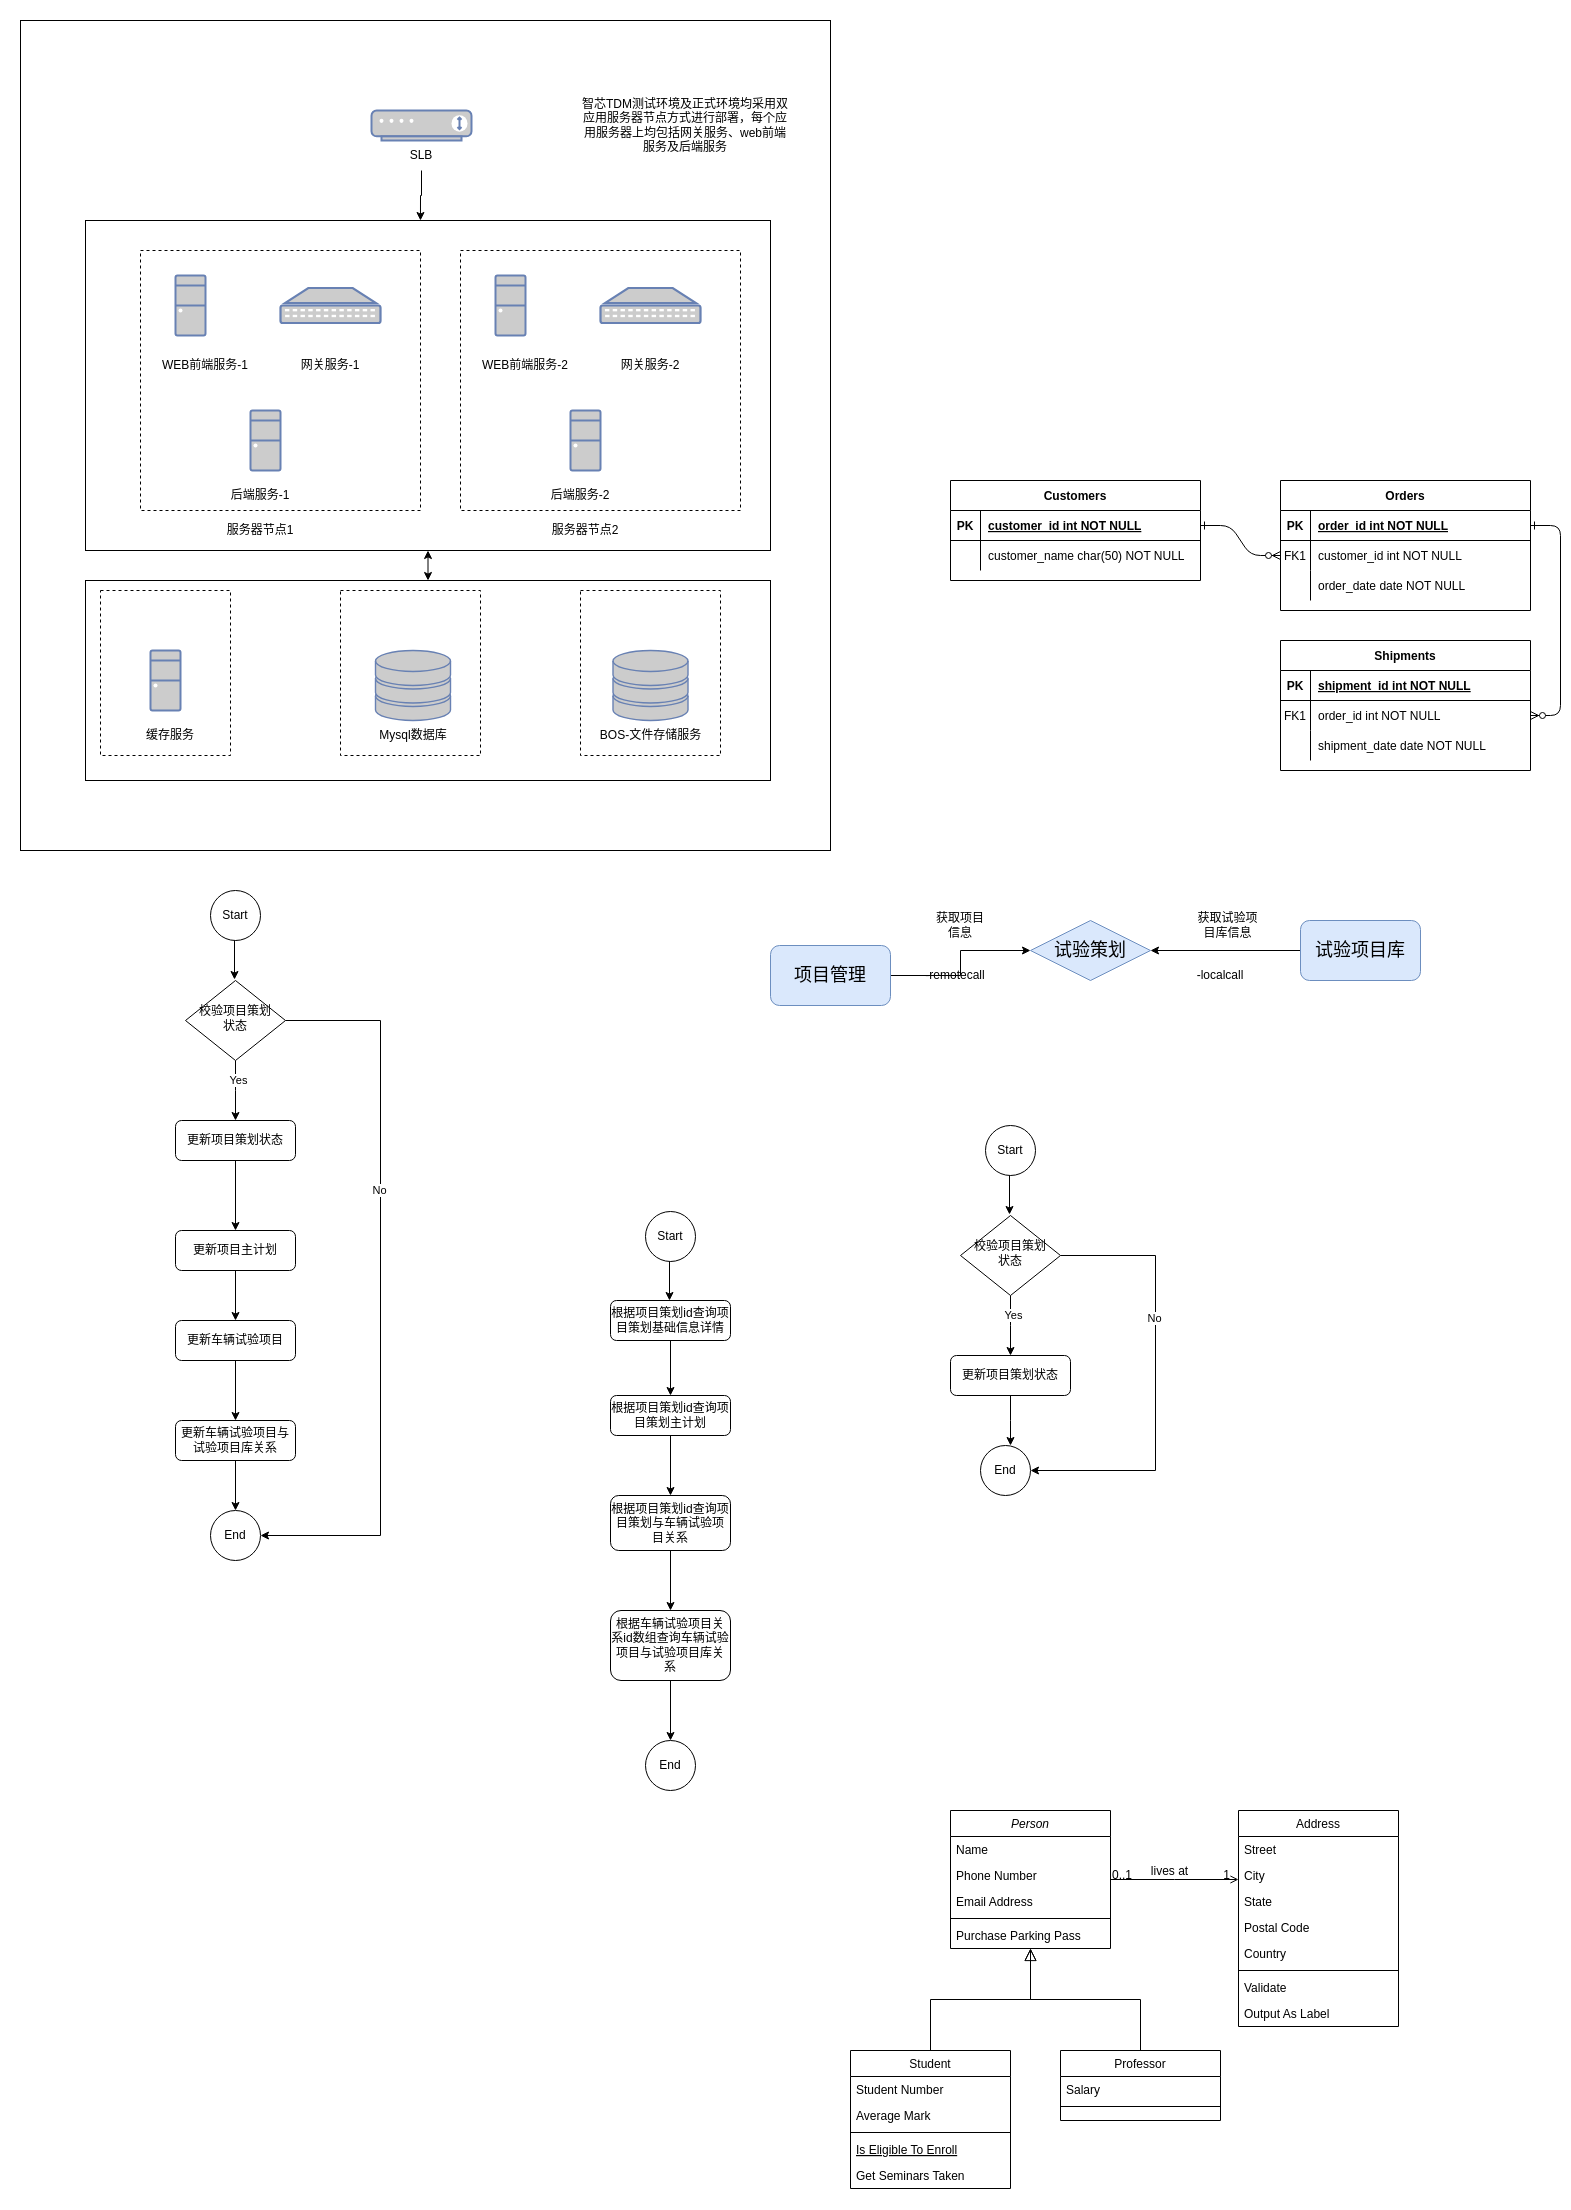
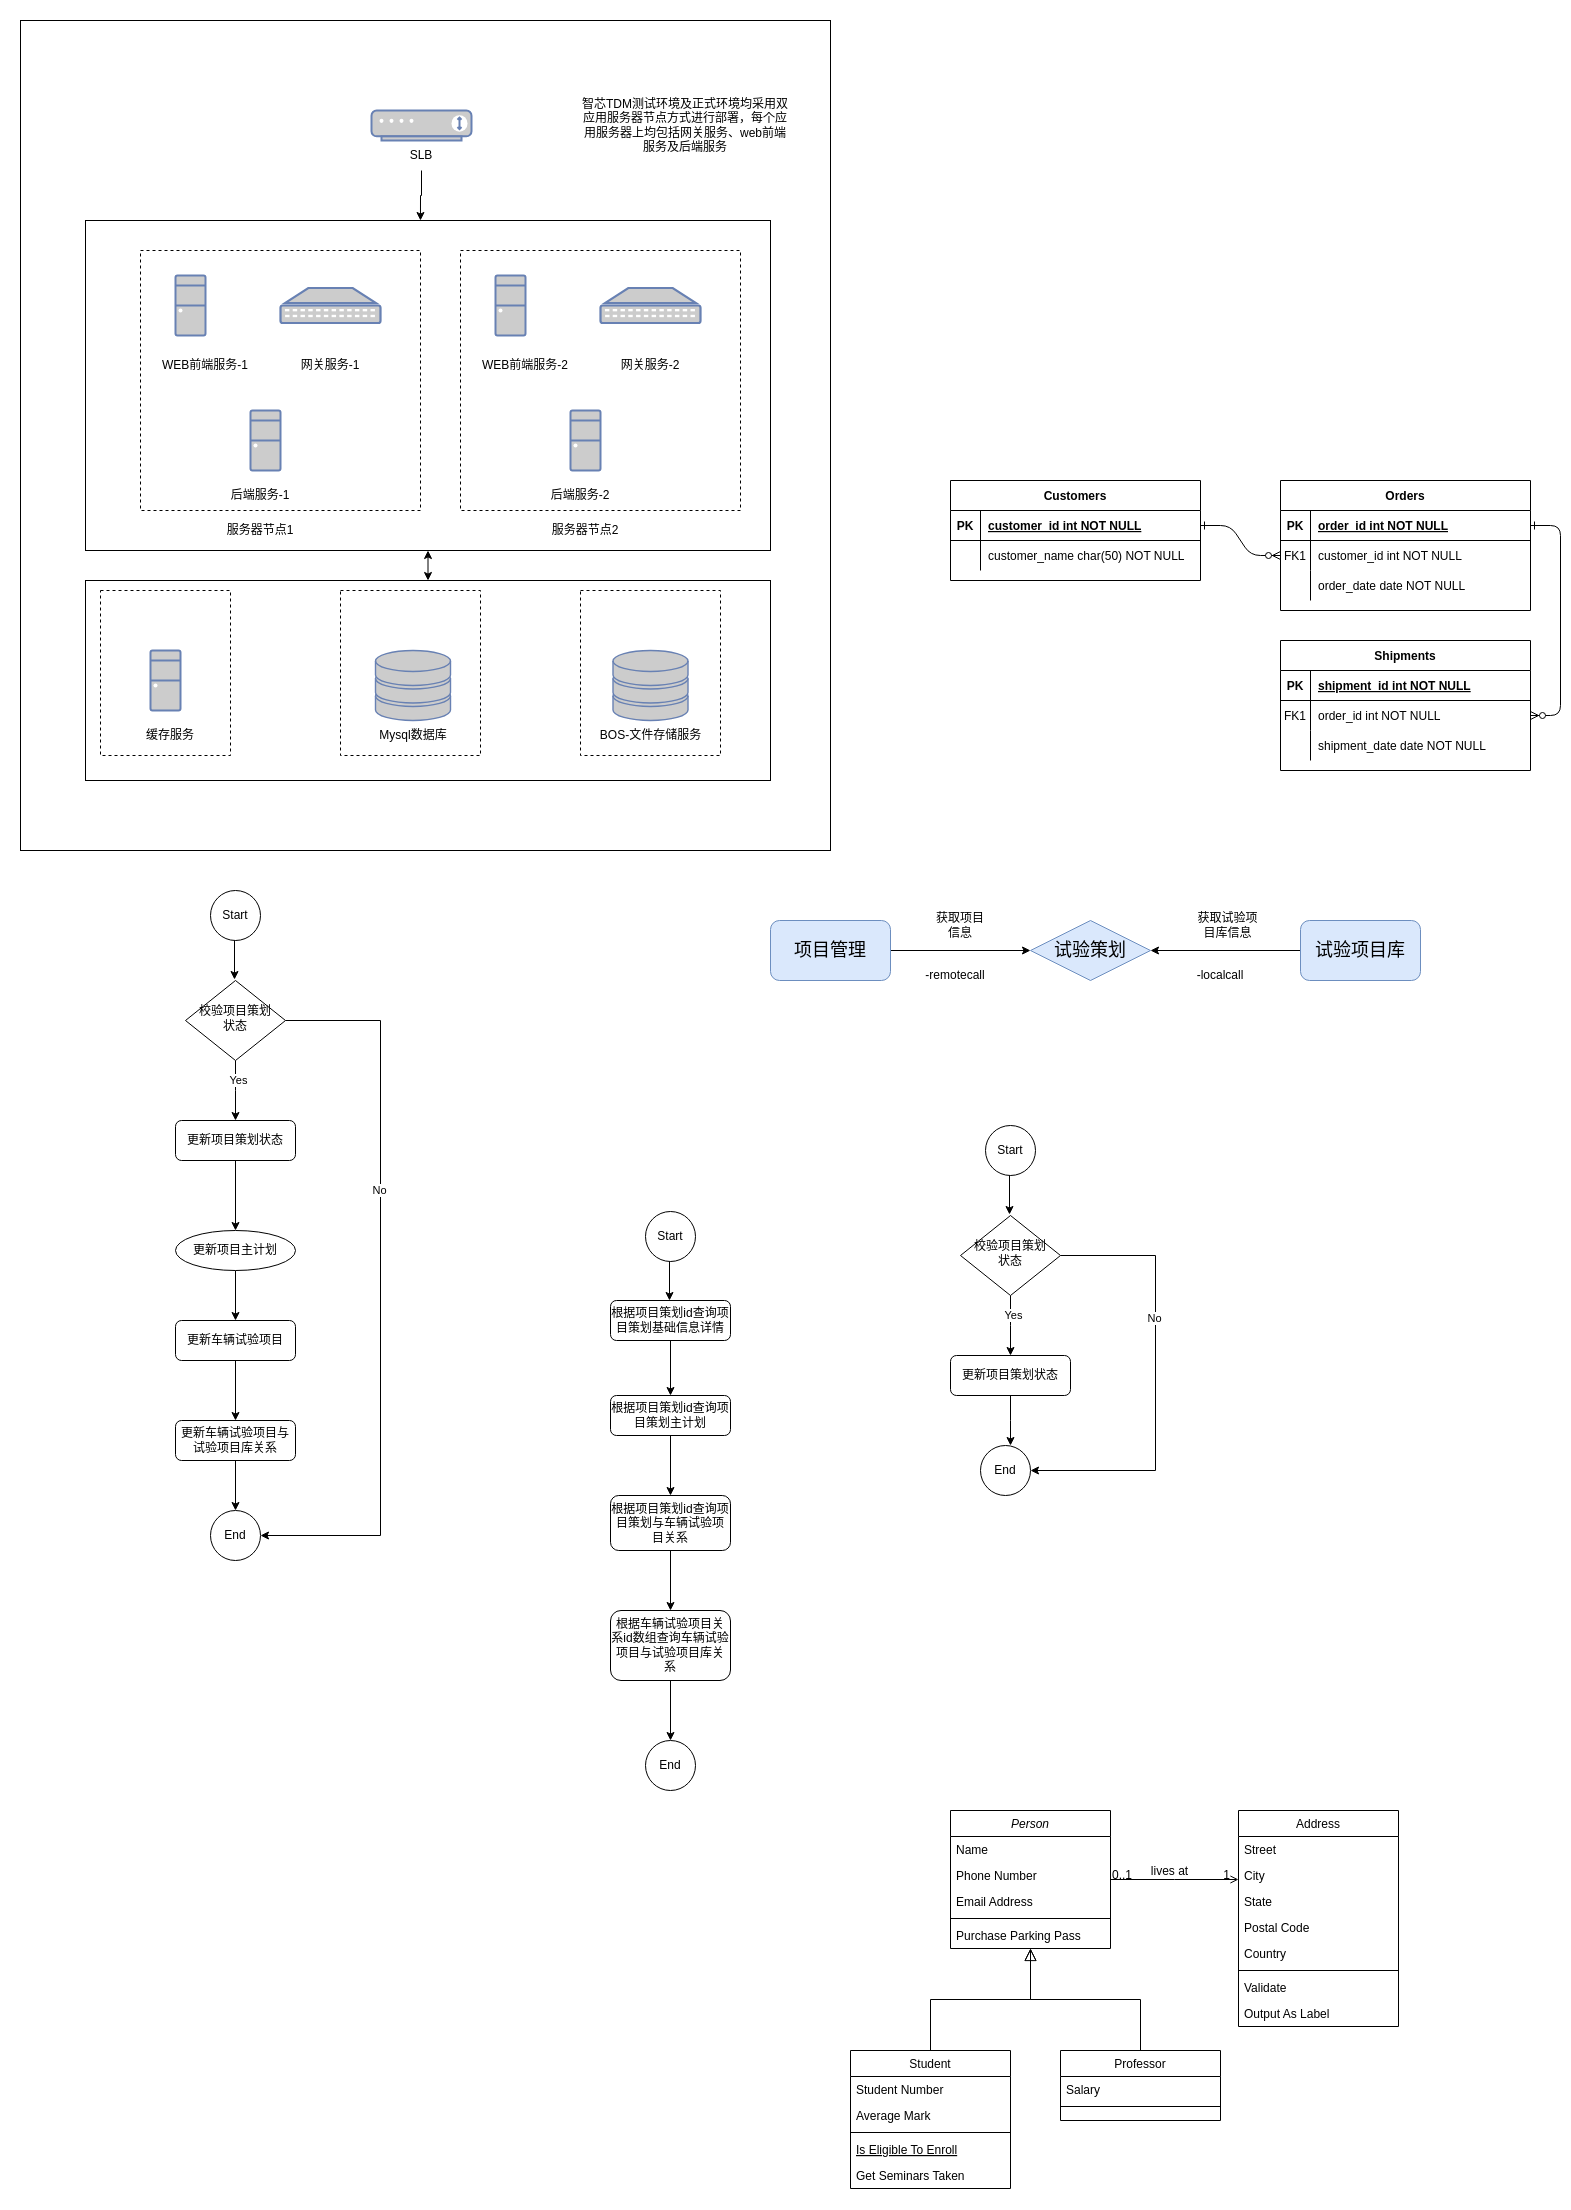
(831, 976) -> (831, 951)
(236, 1251) -> (236, 1251)
